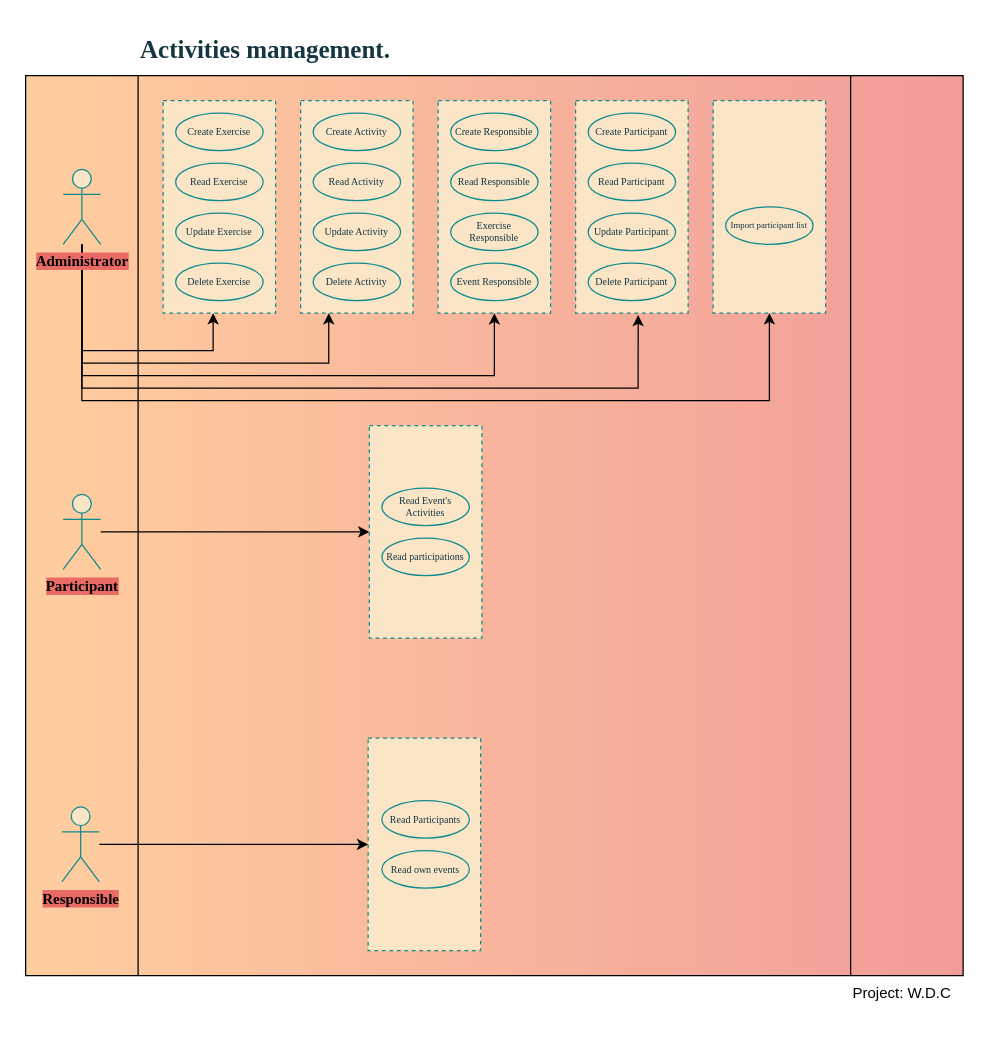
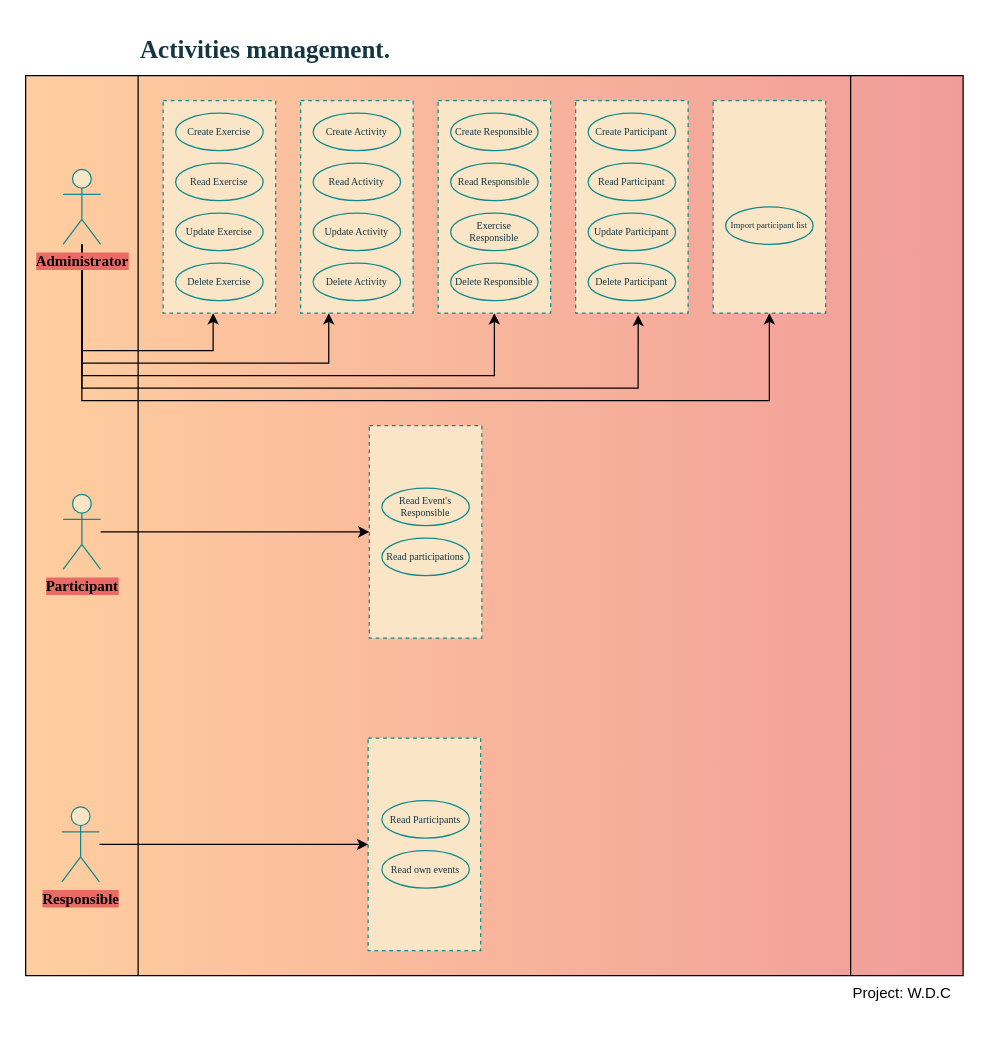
(494, 282) -> (494, 282)
(426, 507) -> (426, 507)
